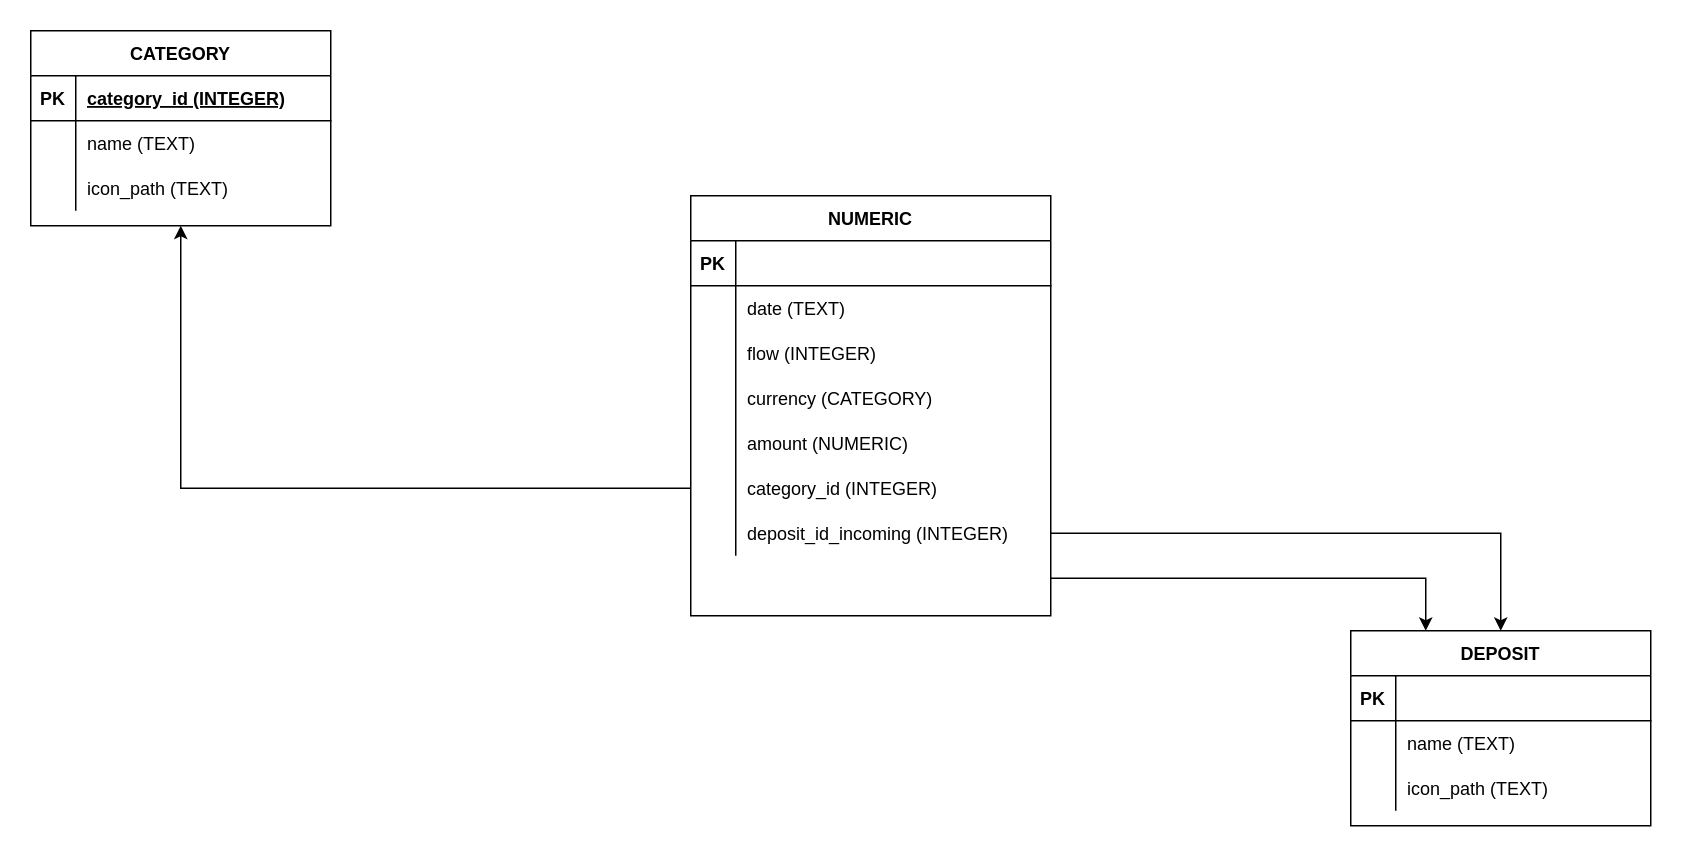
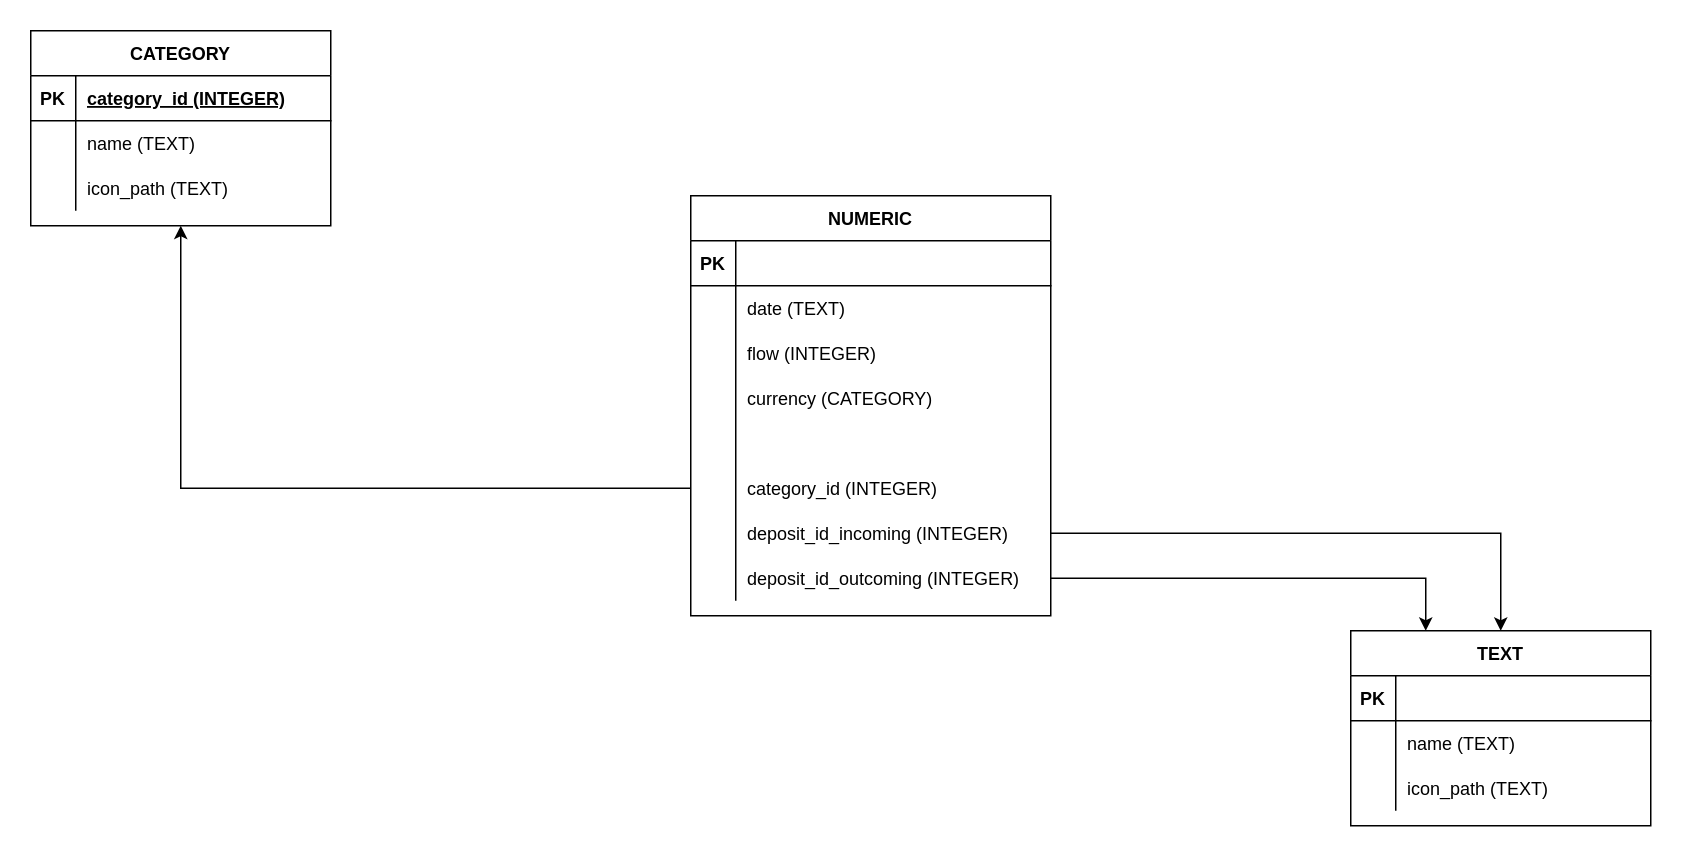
(893, 443) -> none
none -> (893, 578)
(1500, 654) -> (1500, 654)
